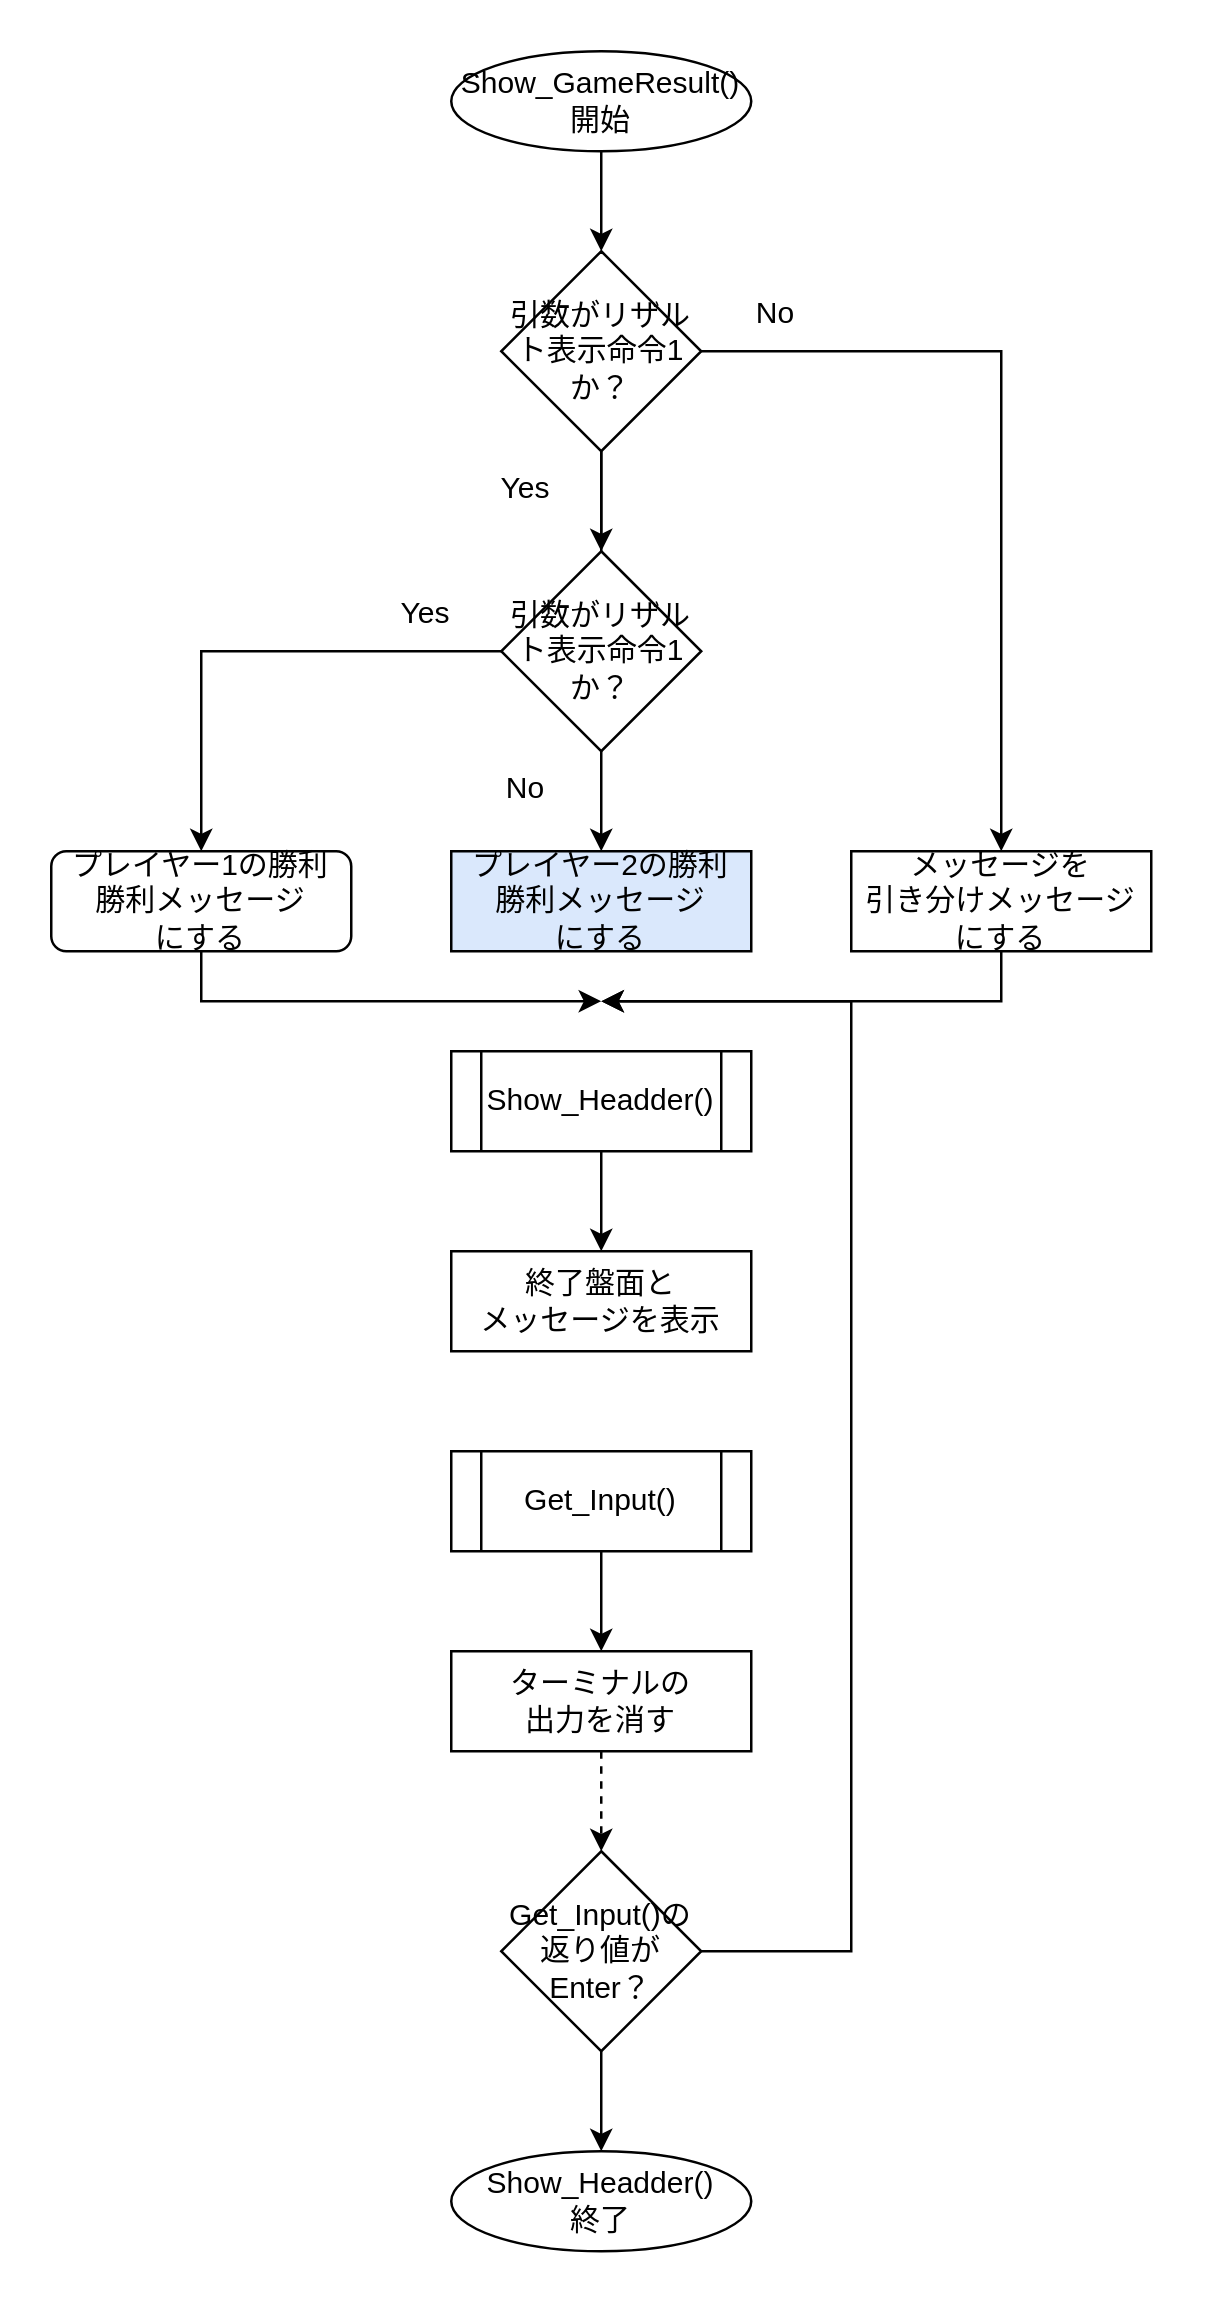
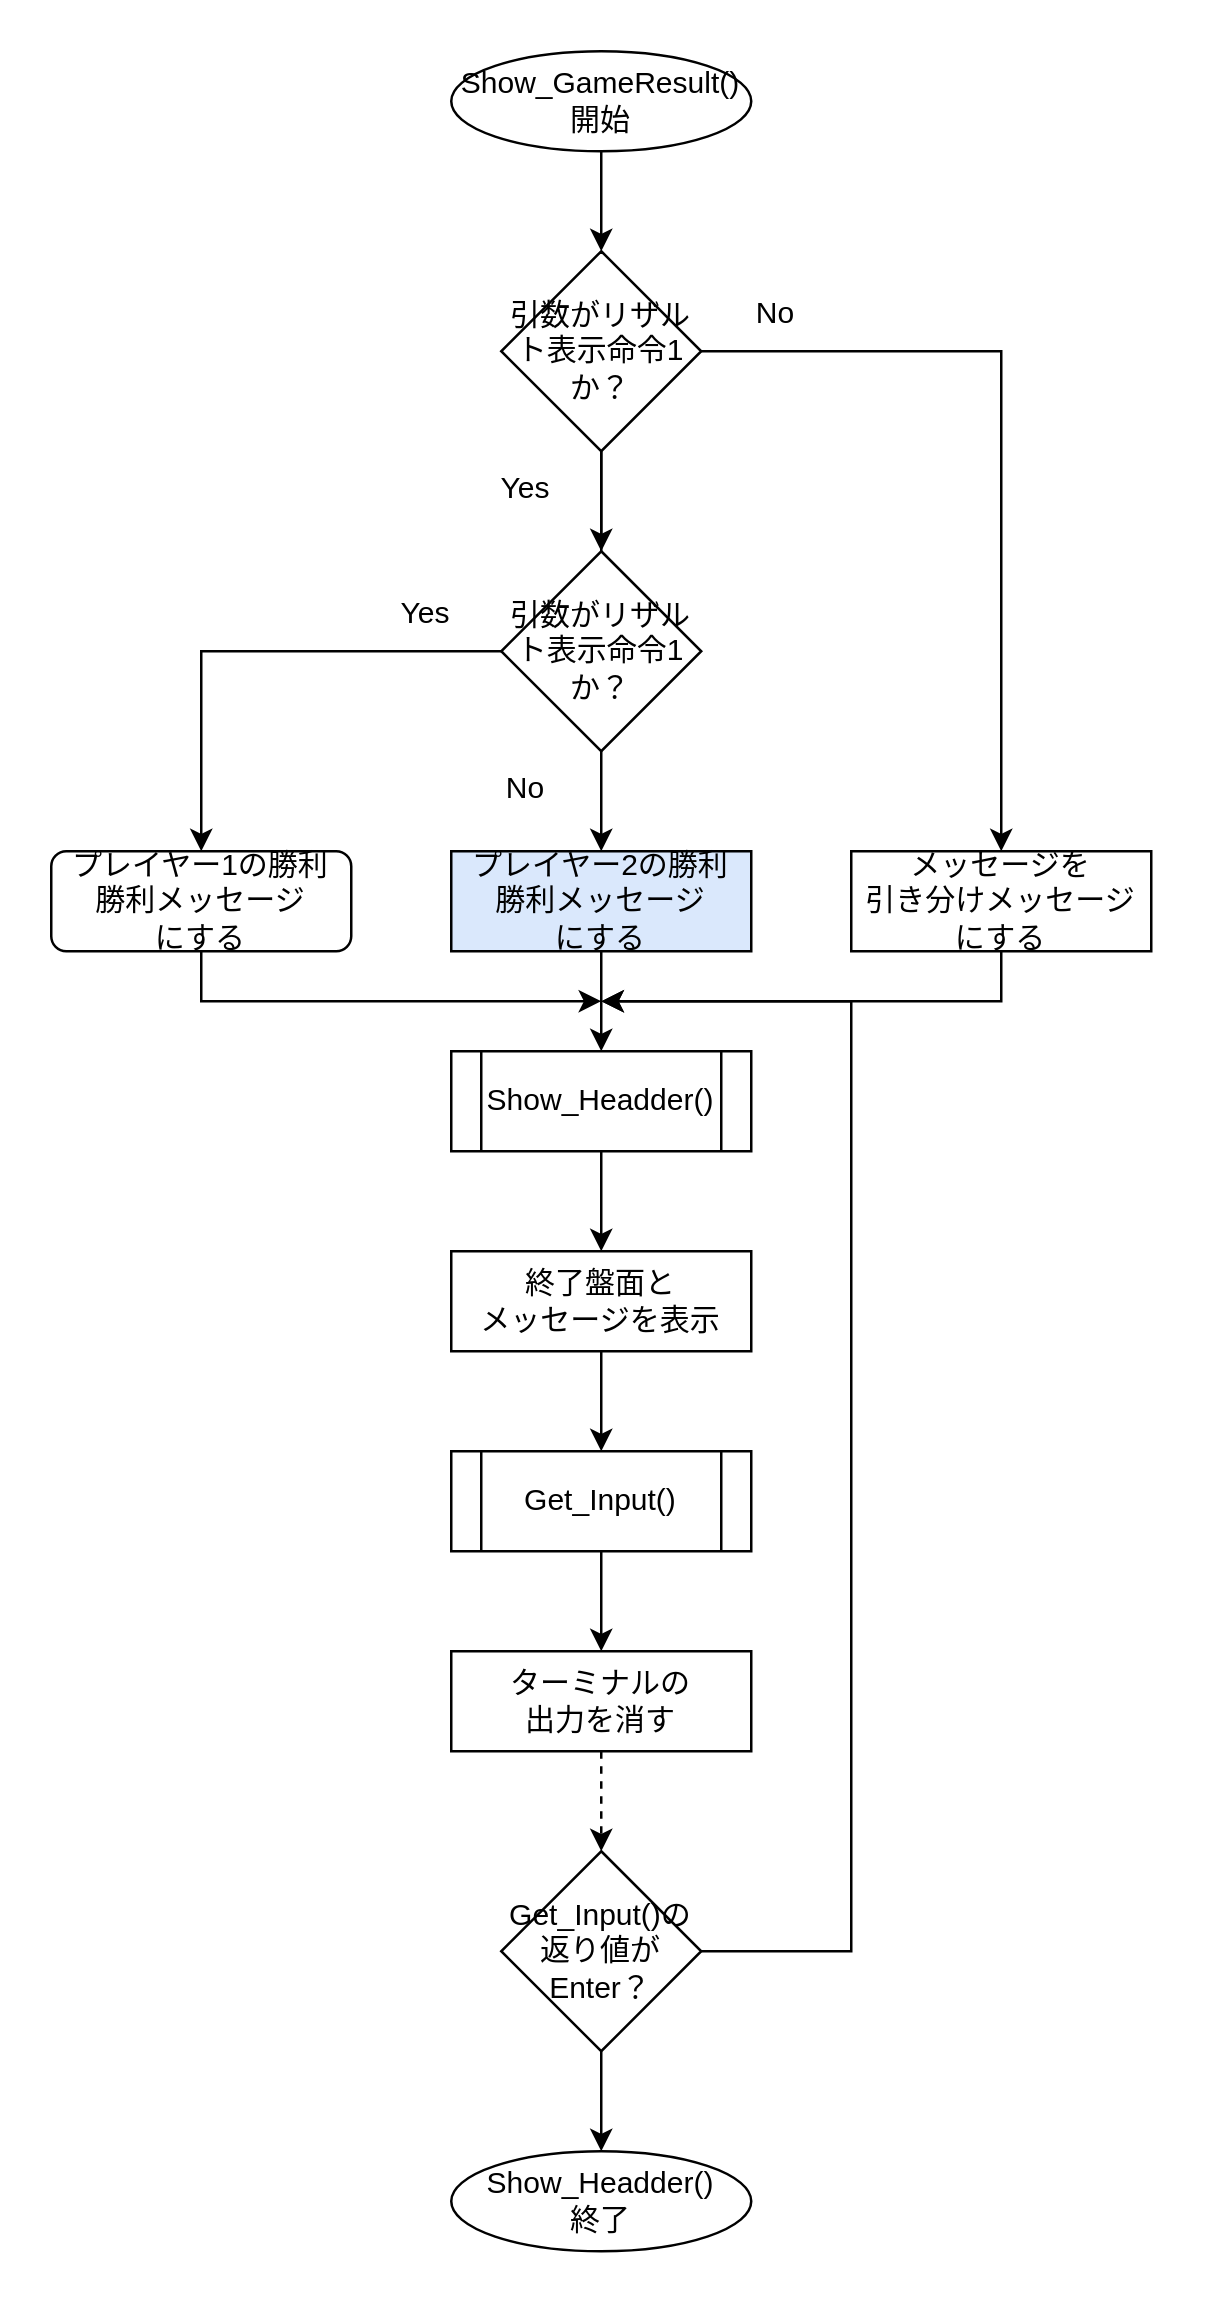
none -> (601, 993)
none -> (601, 1393)
